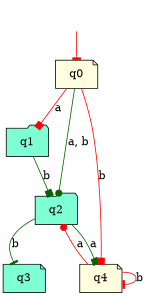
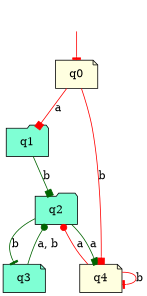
(67, 139) -> (34, 246)
